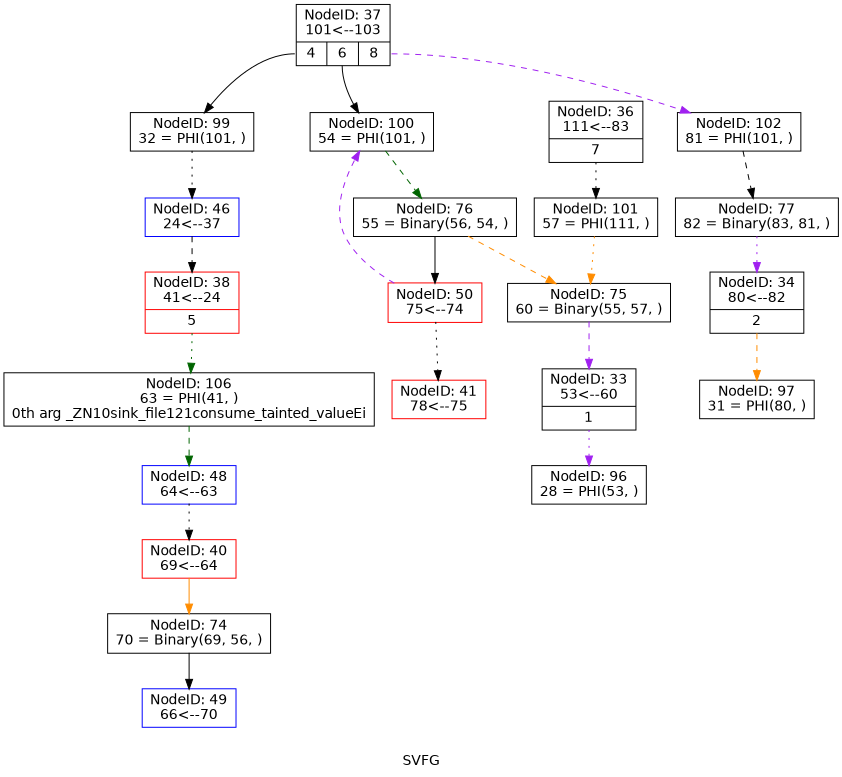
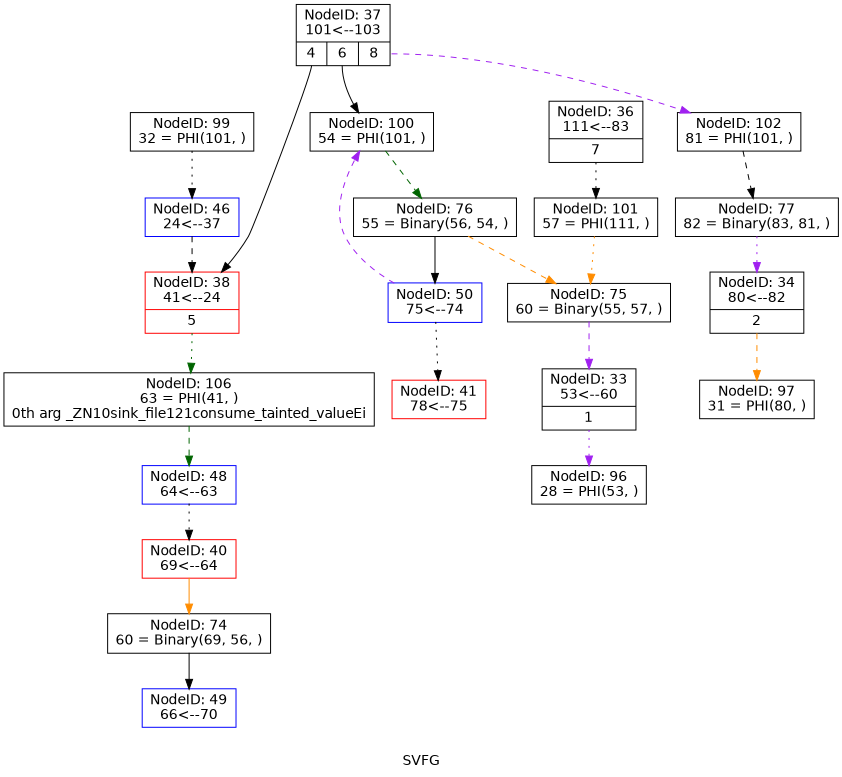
(248, 70) -> (276, 168)
(435, 303) -> (435, 303)
(189, 640) -> (189, 640)
